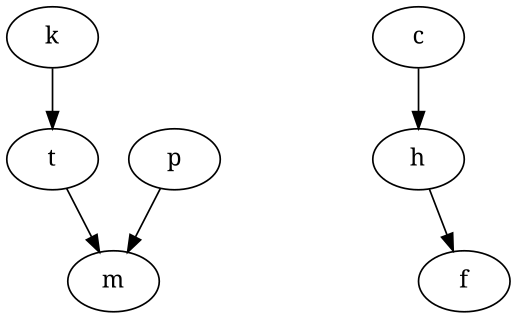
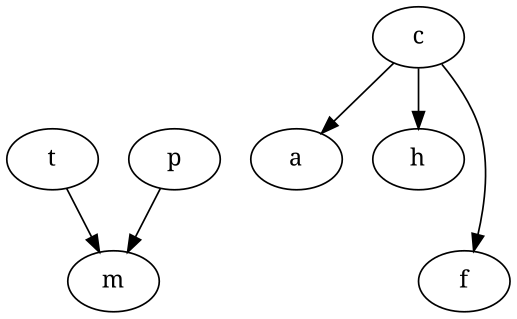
(53, 37) -> none
none -> (297, 159)
(438, 212) -> (483, 144)
